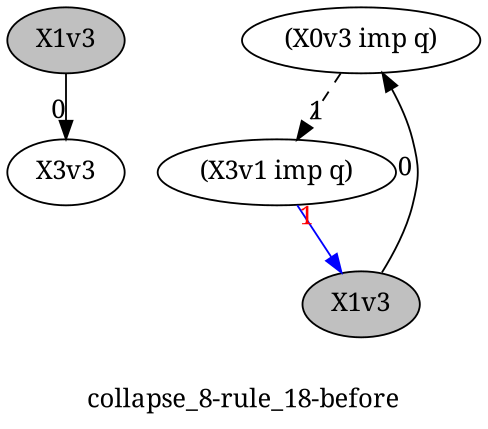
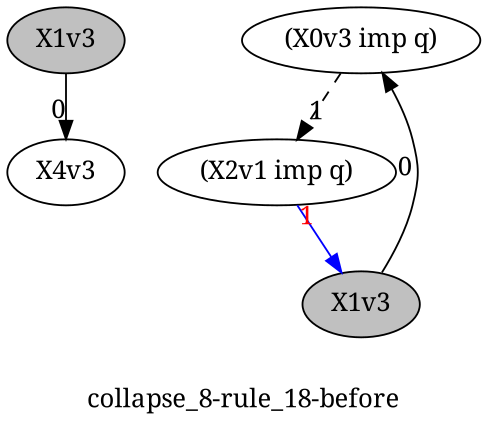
(66, 172) -> (66, 172)
(277, 172) -> (277, 172)
